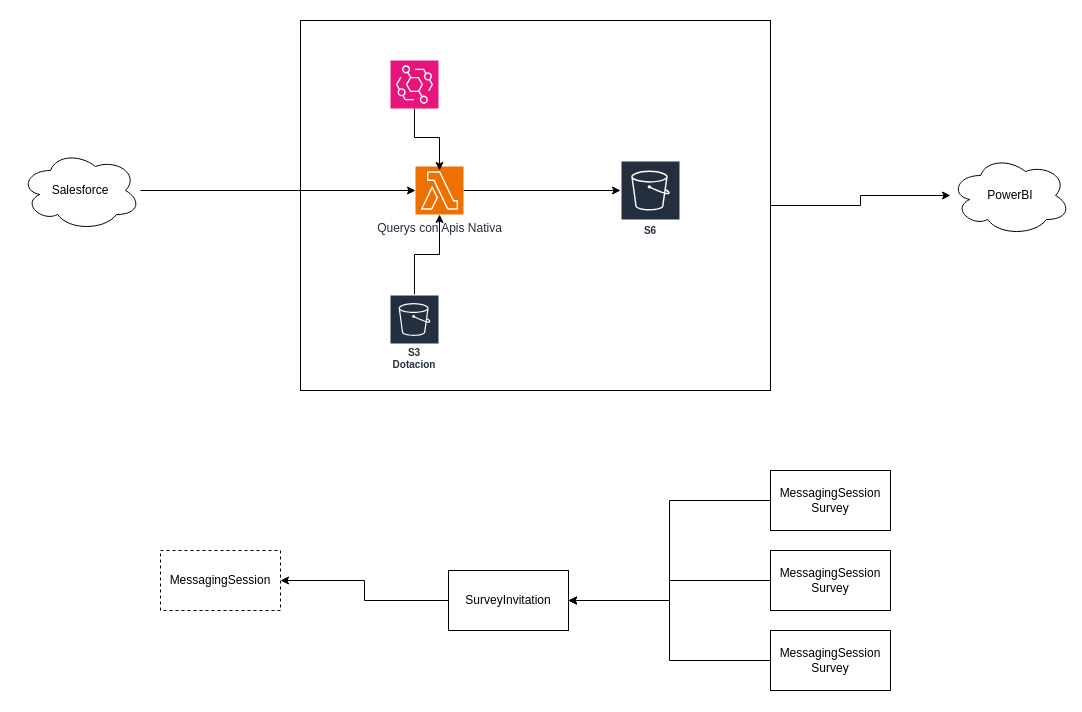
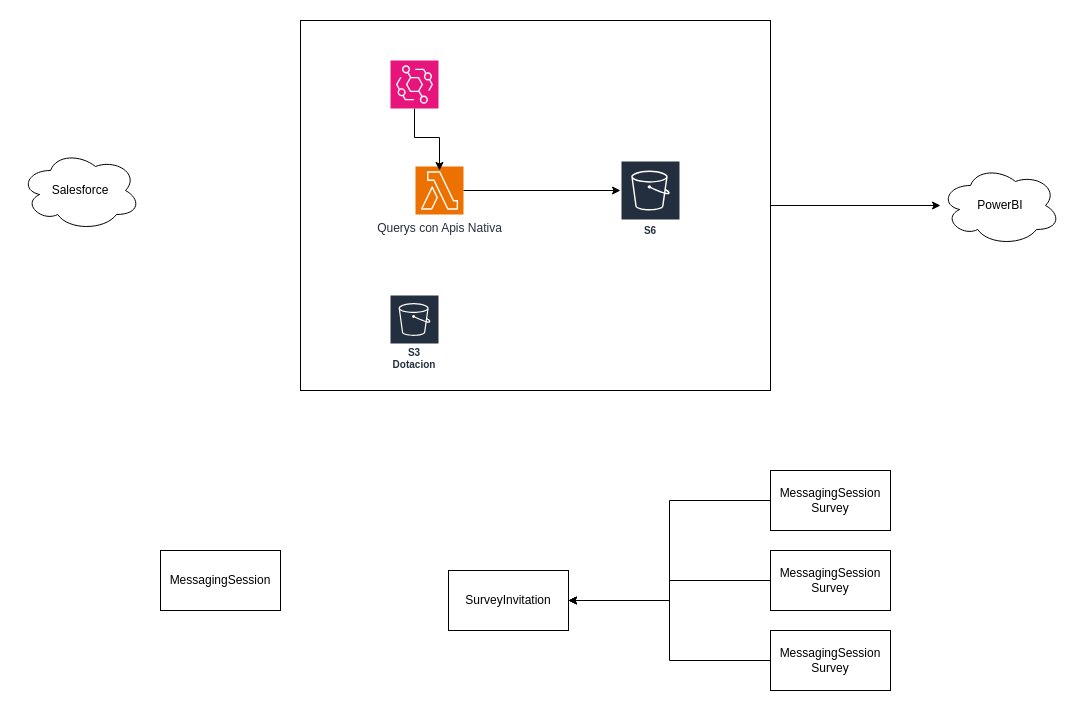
(275, 191) -> none
(1011, 196) -> (1001, 206)
(424, 255) -> none
(221, 581) -> (221, 581)
(365, 595) -> none
